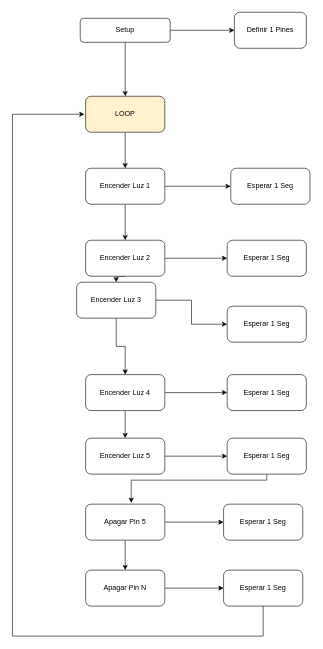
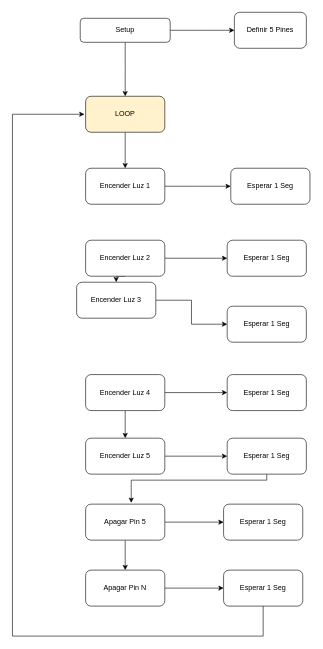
(270, 30) -> (270, 30)
(125, 234) -> none
(120, 347) -> none
